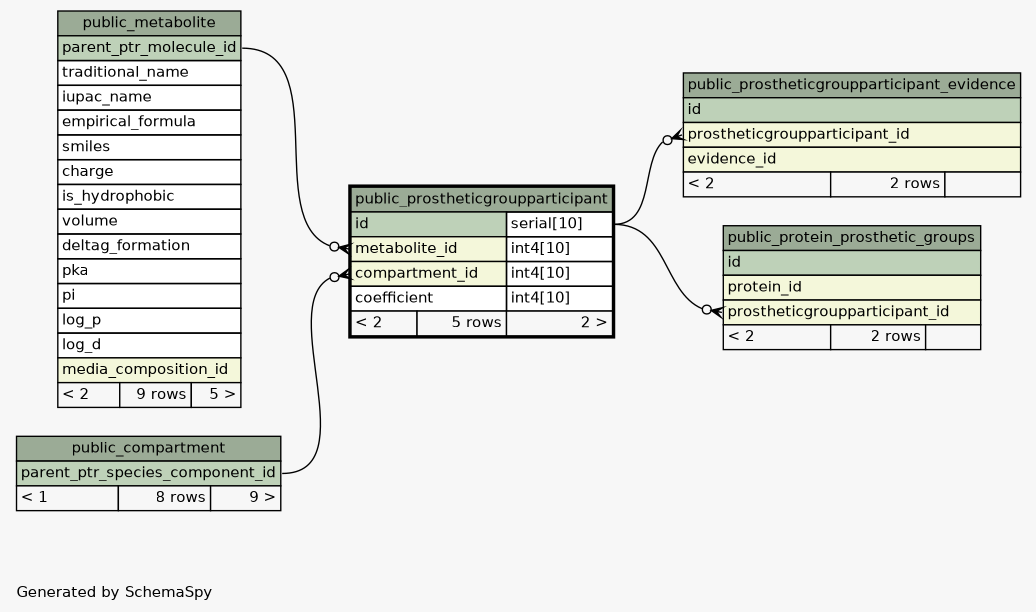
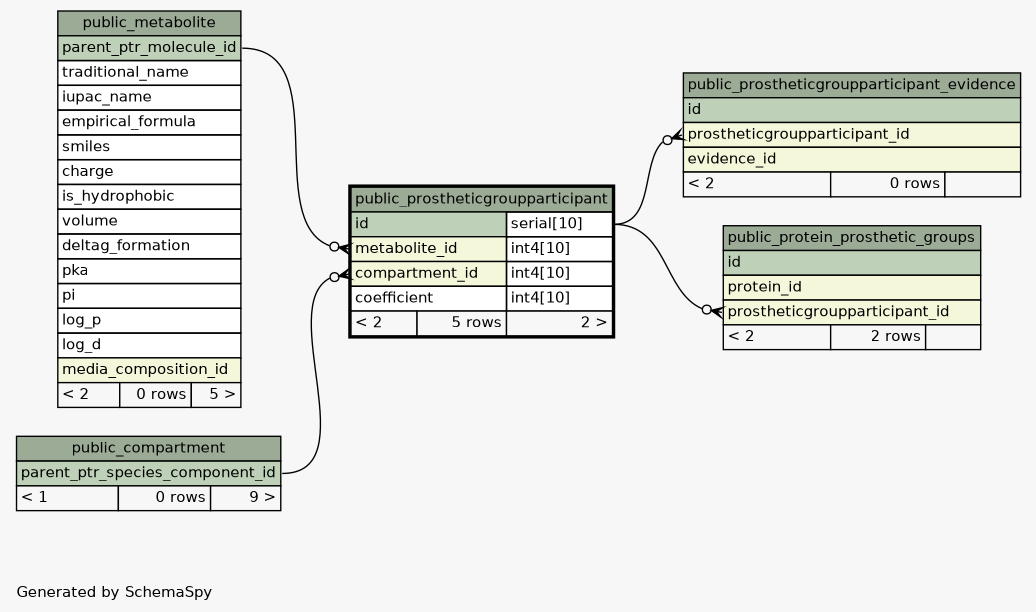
(915, 184) -> (915, 184)
(162, 394) -> (162, 394)
(181, 498) -> (181, 498)
